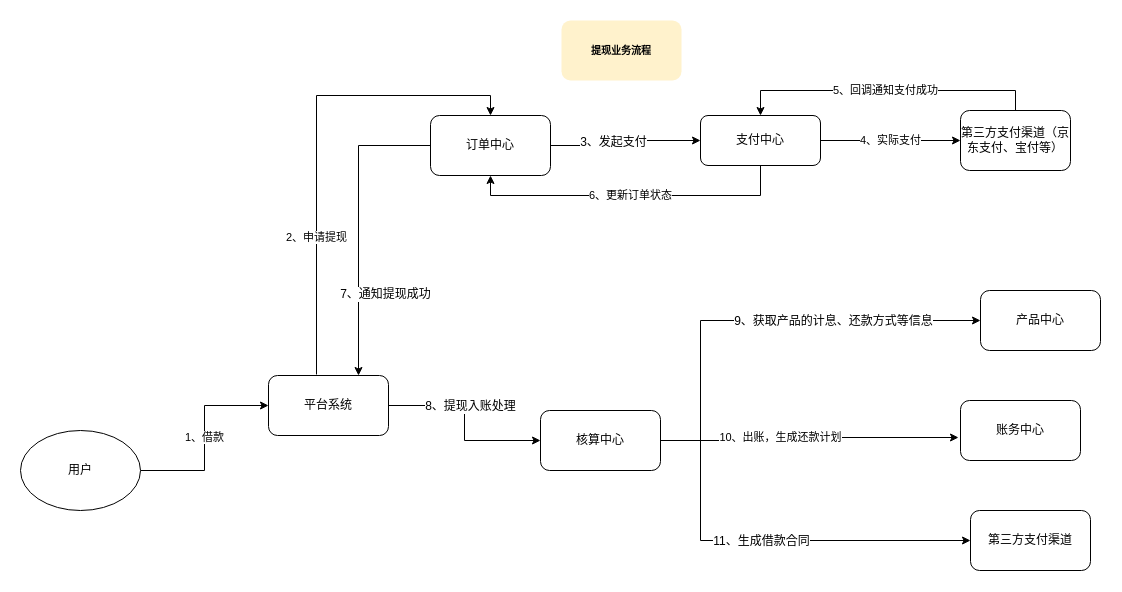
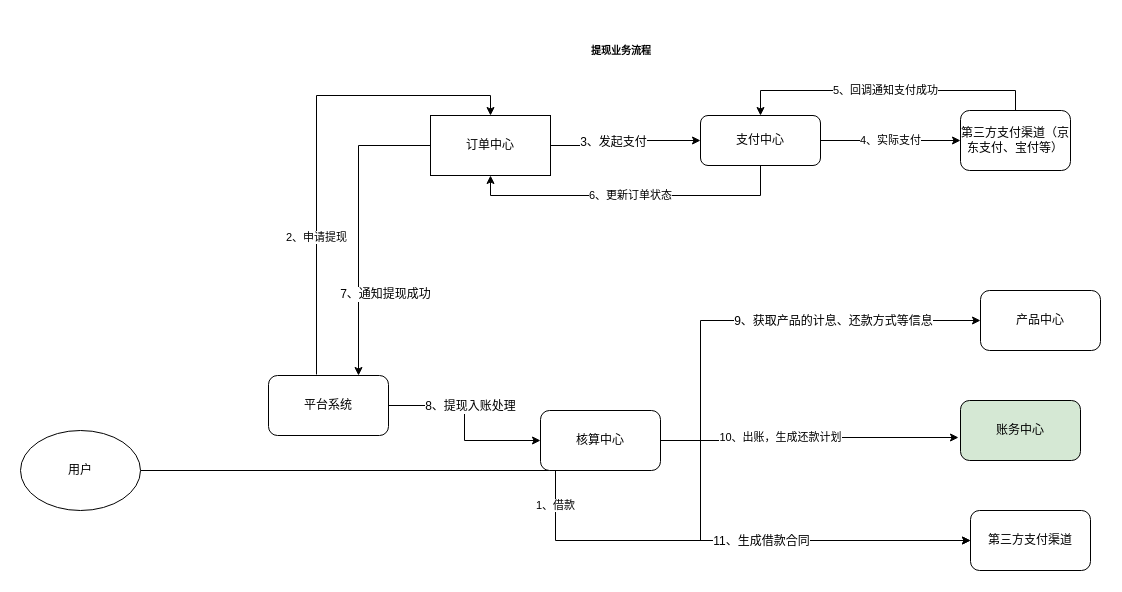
(622, 51) -> (622, 51)
(491, 146) -> (491, 146)
(205, 412) -> (485, 471)
(1021, 431) -> (1021, 431)
